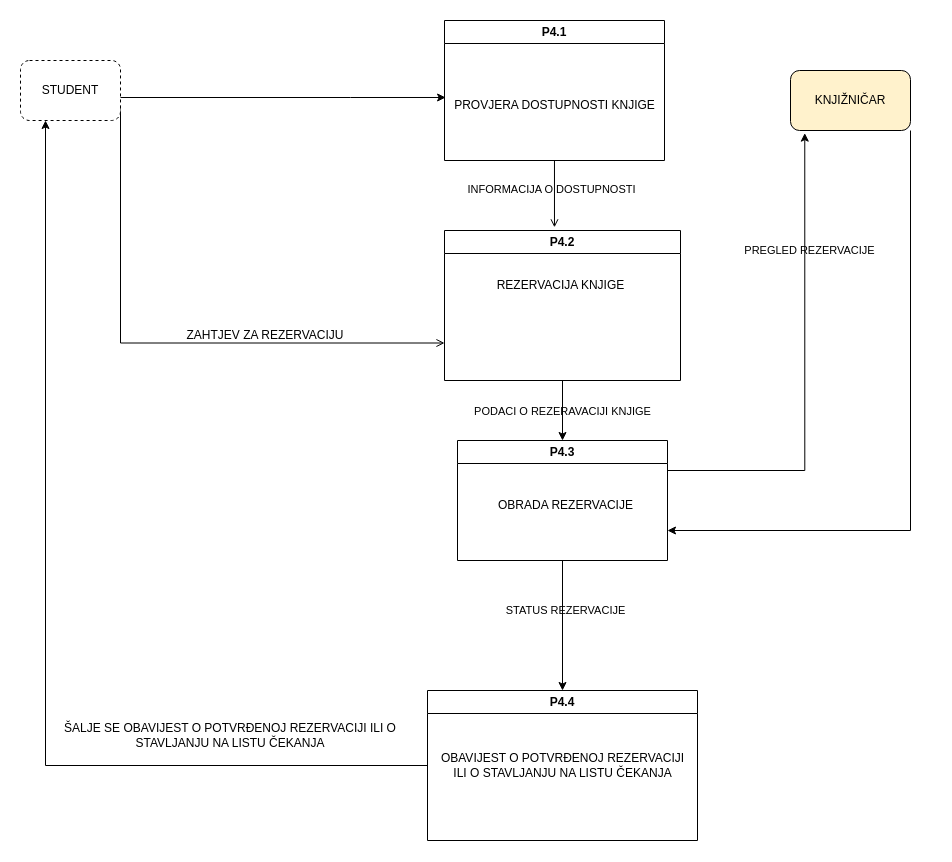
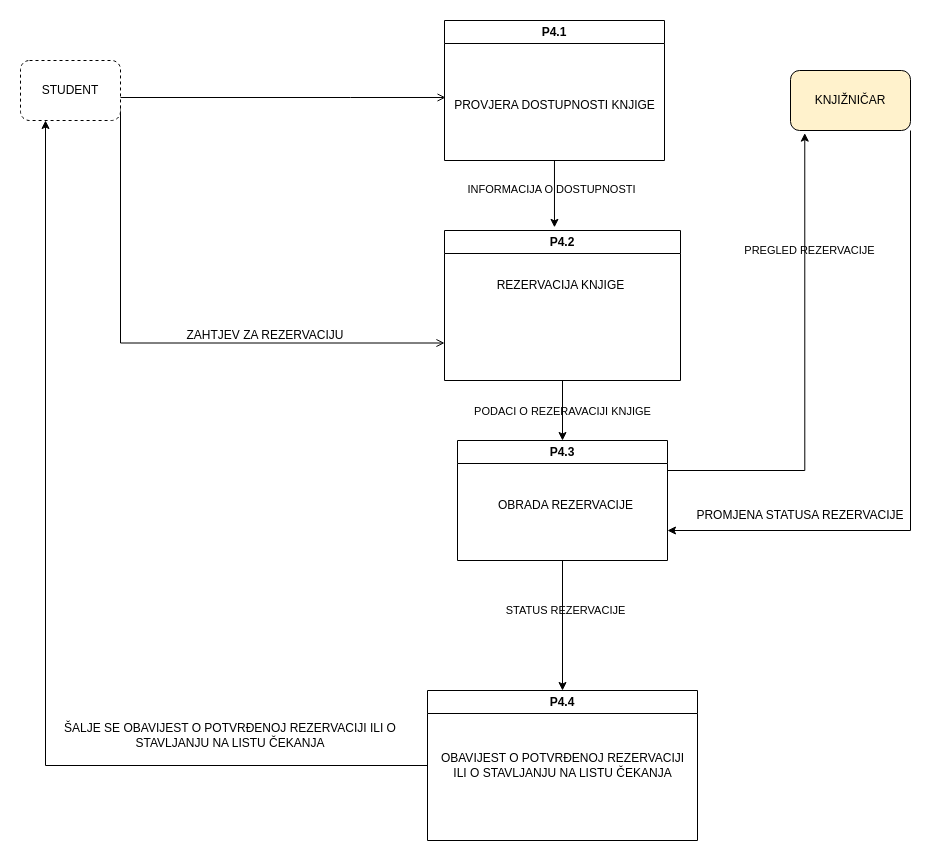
(437, 97) -> (439, 97)
(554, 220) -> (554, 219)
none -> (801, 516)
